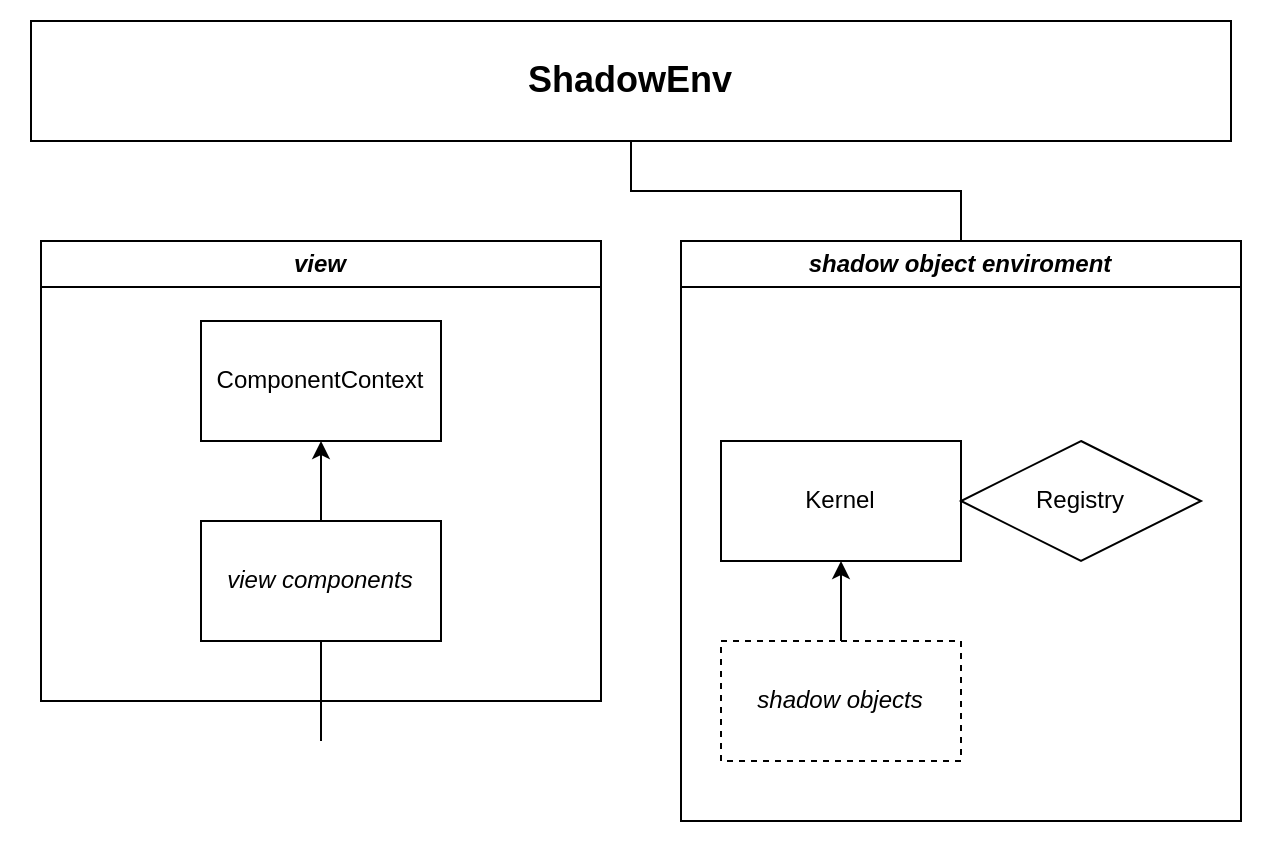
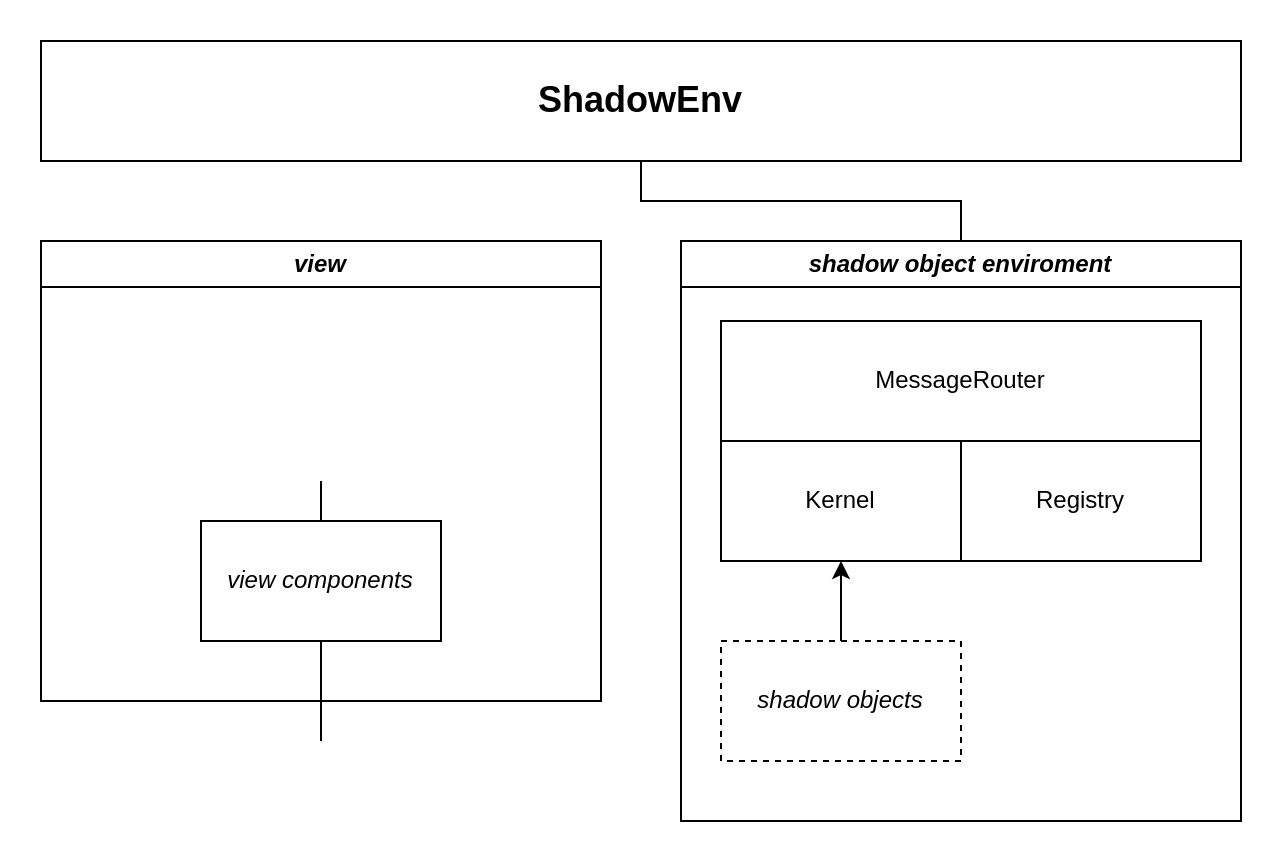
(631, 81) -> (641, 101)
(321, 381) -> none
none -> (961, 381)
(321, 467) -> none
(1081, 501) -> (1081, 501)
